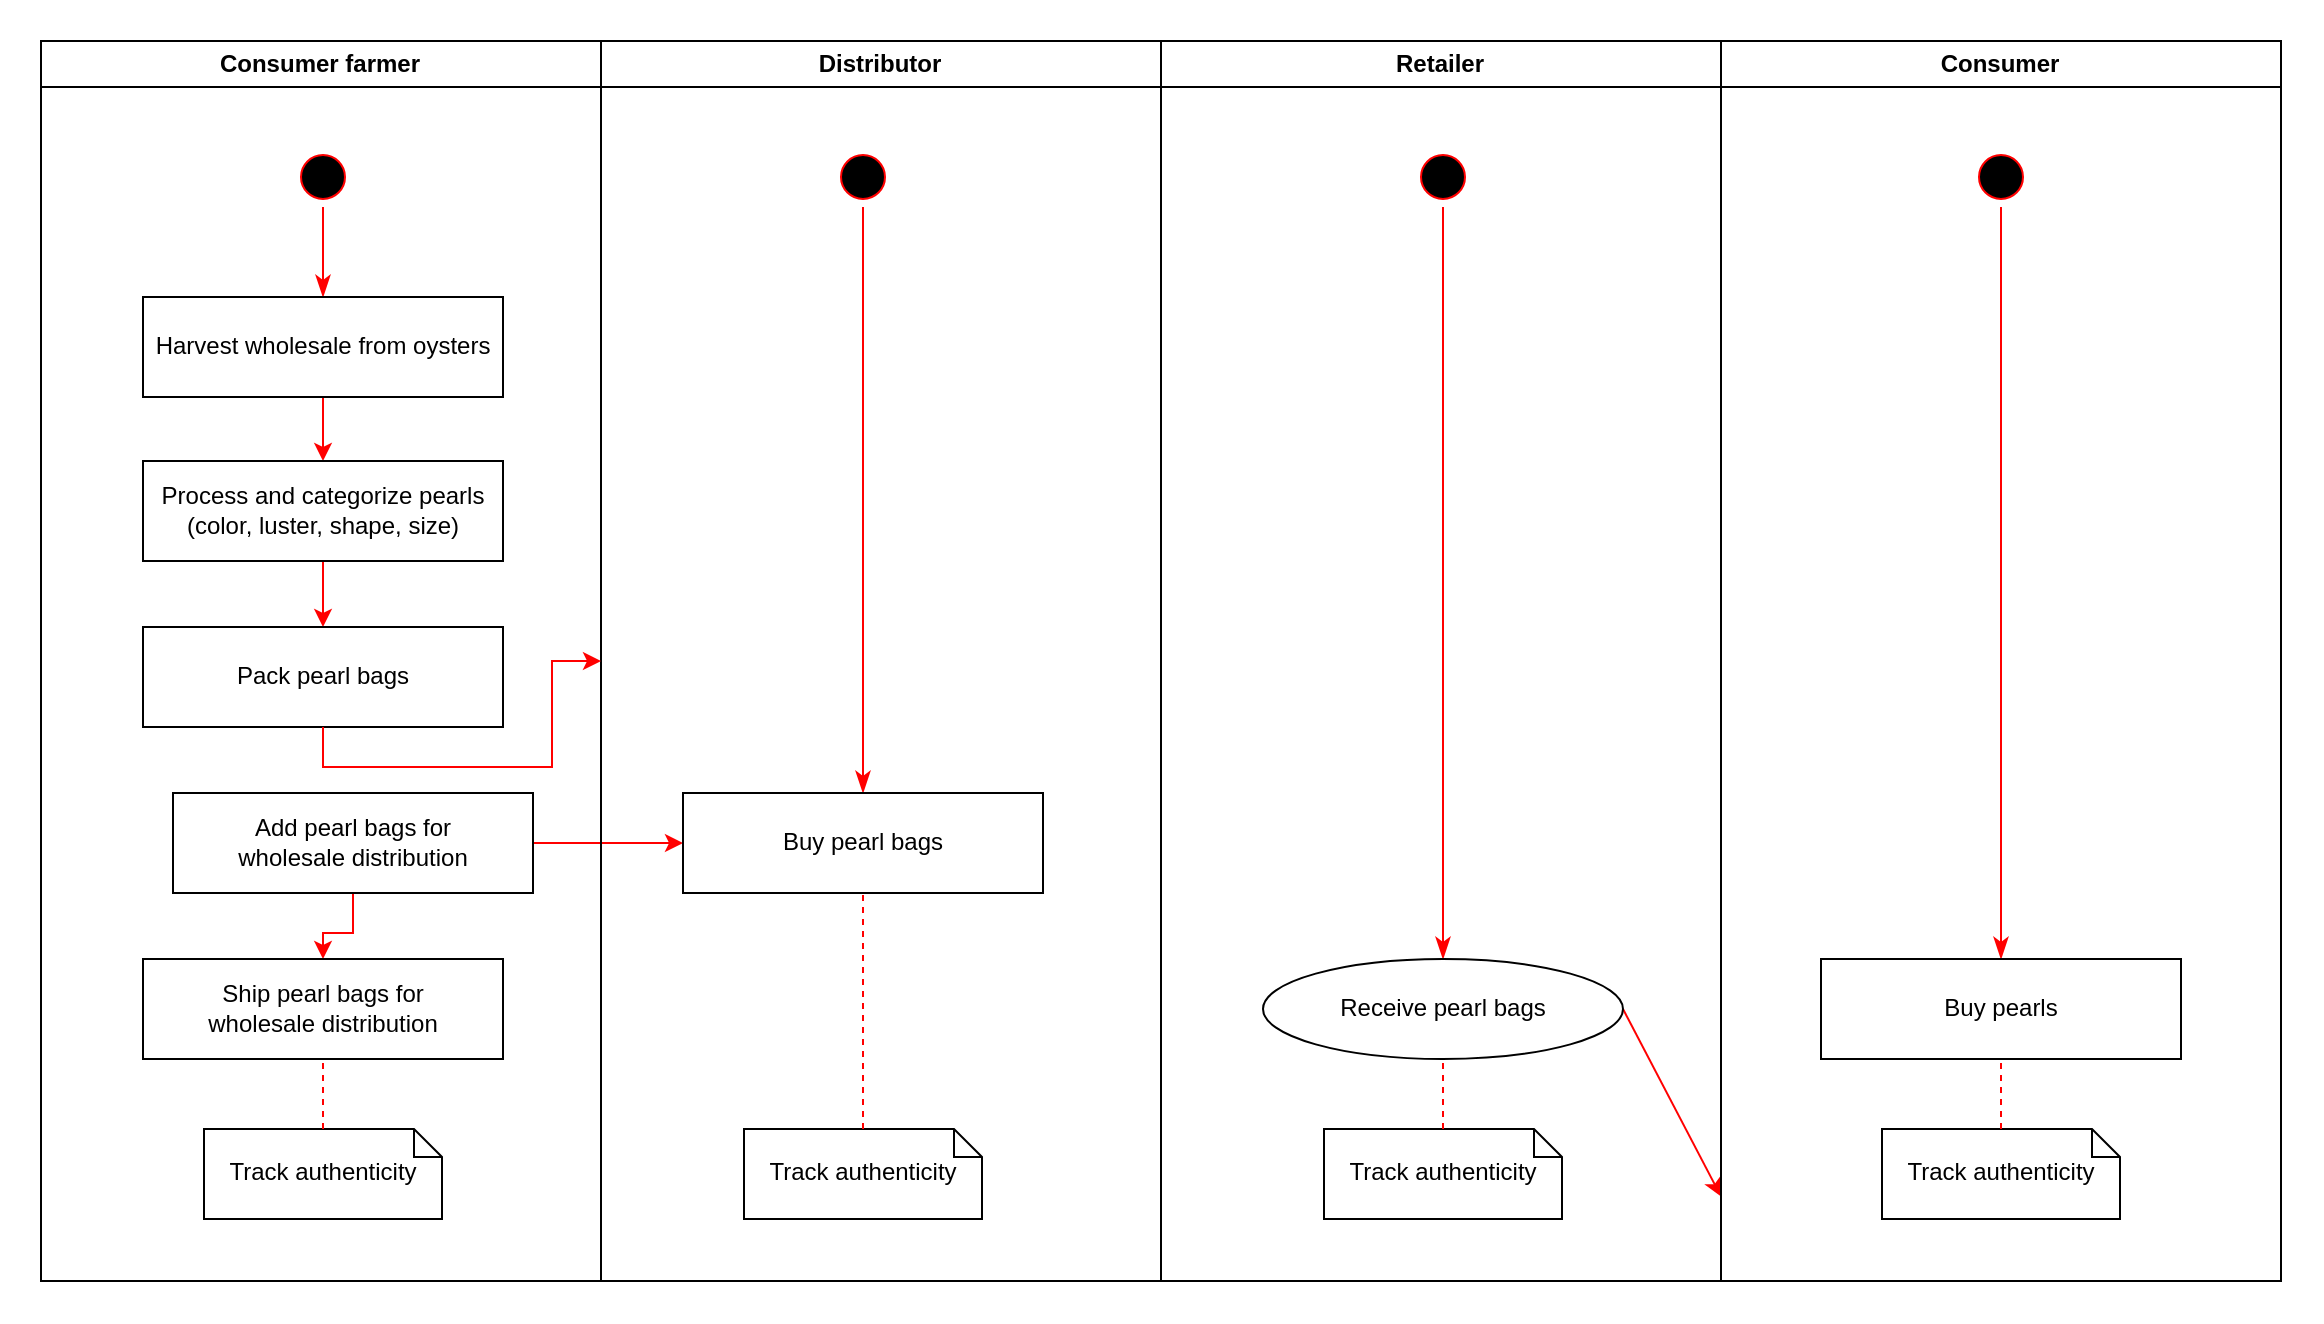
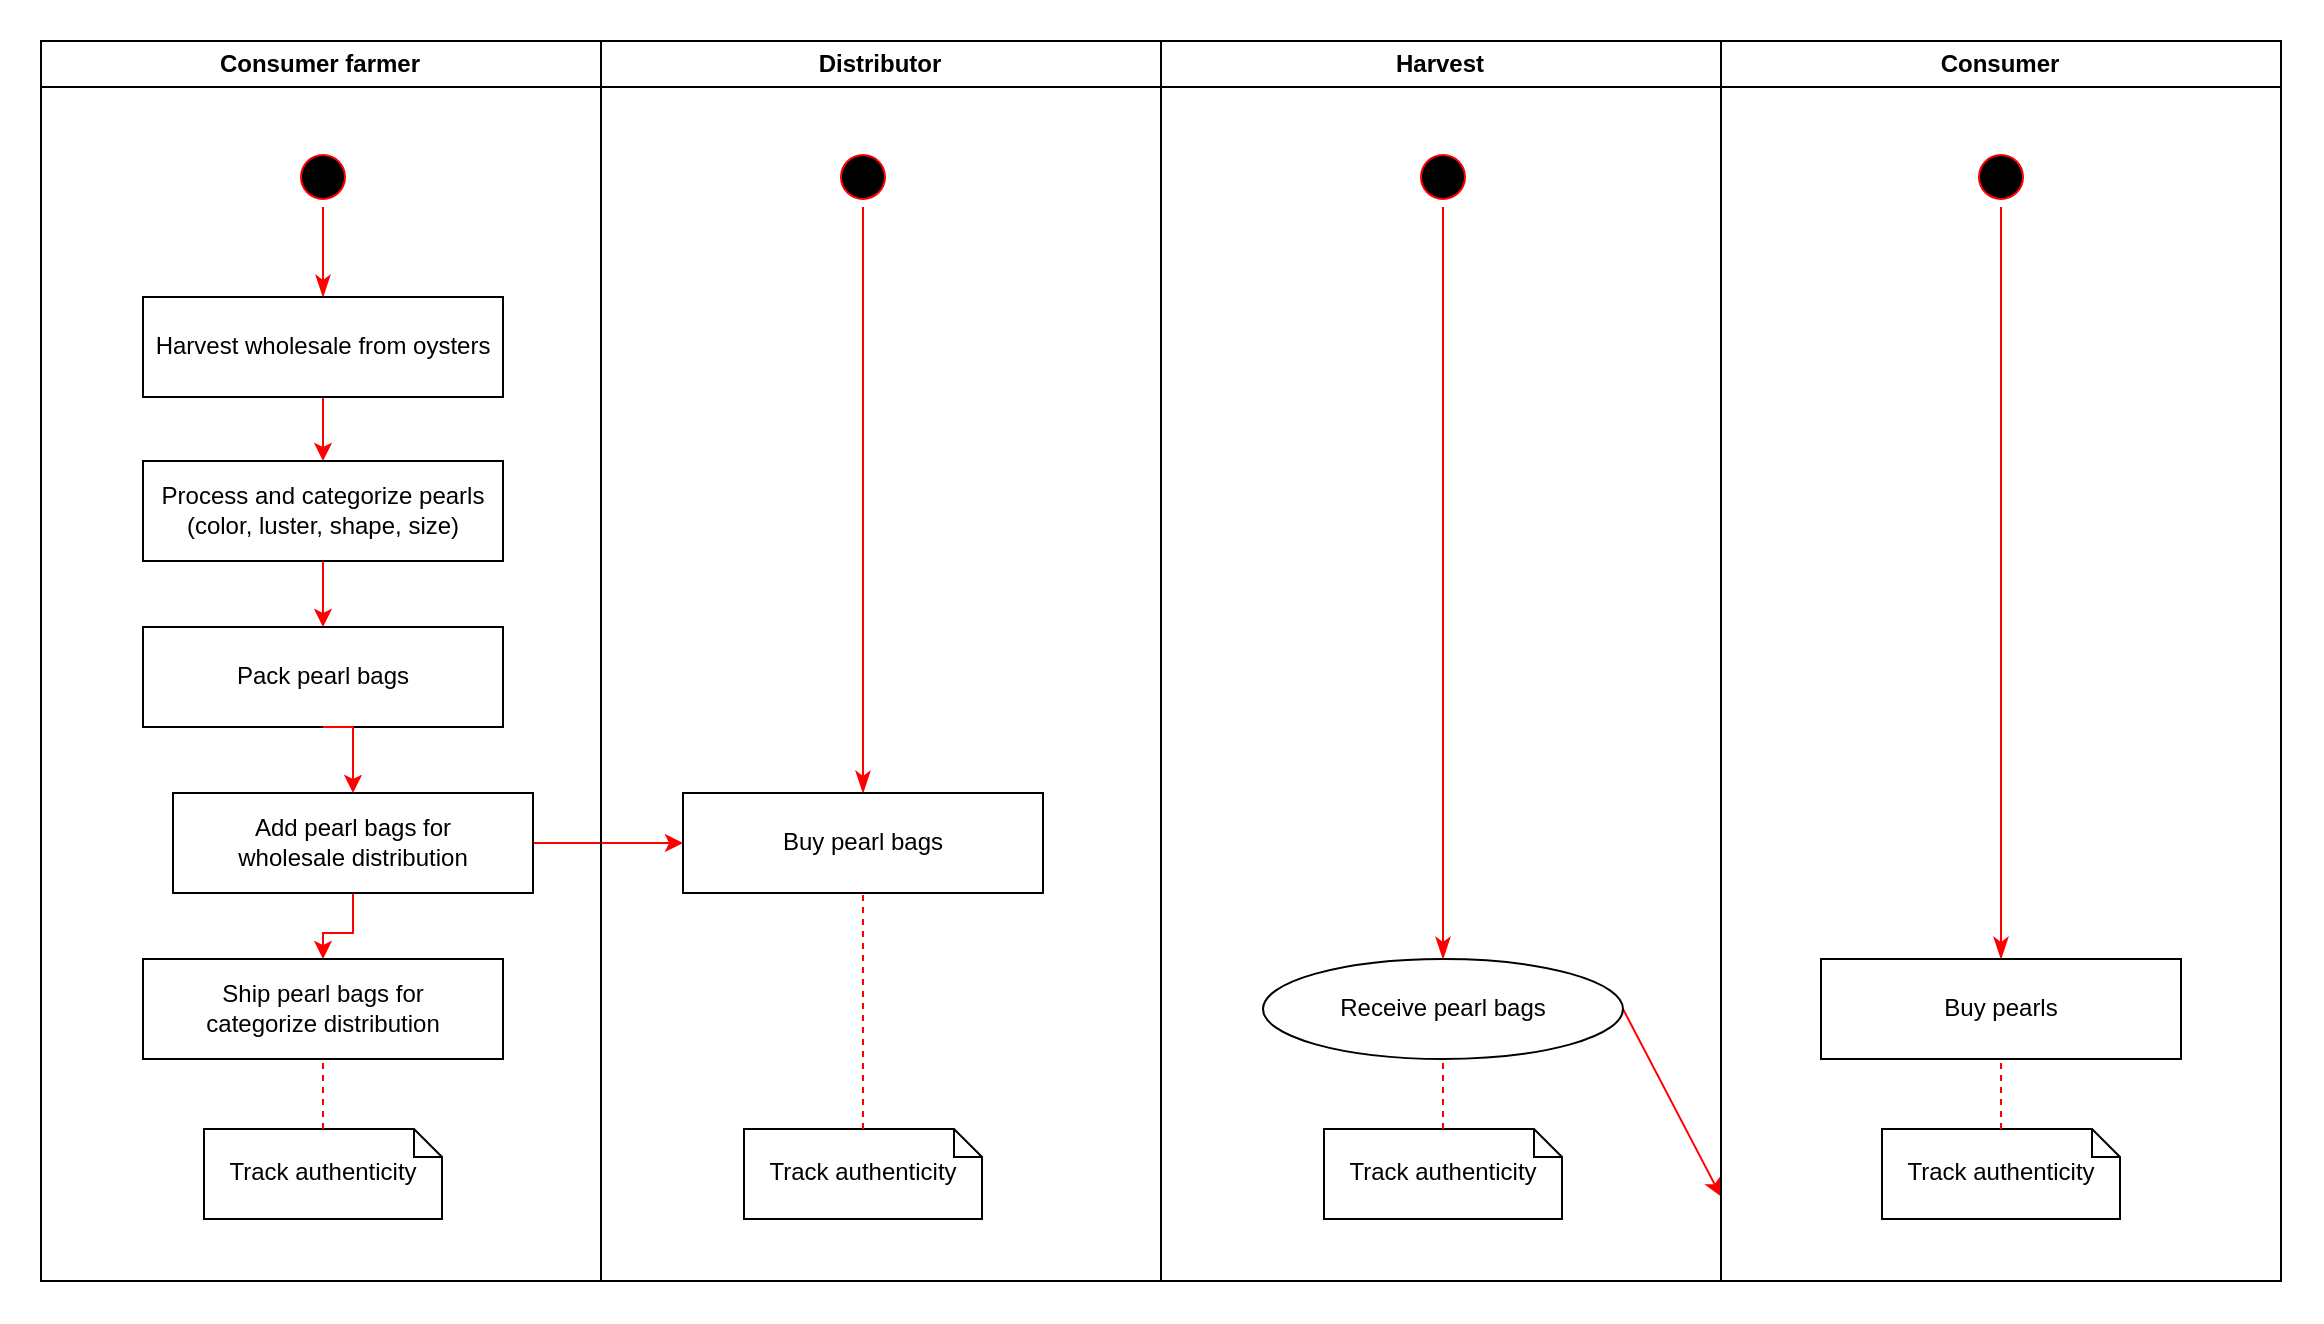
(1441, 65) -> (1441, 65)
(488, 767) -> (353, 738)
(324, 1009) -> (324, 1009)
